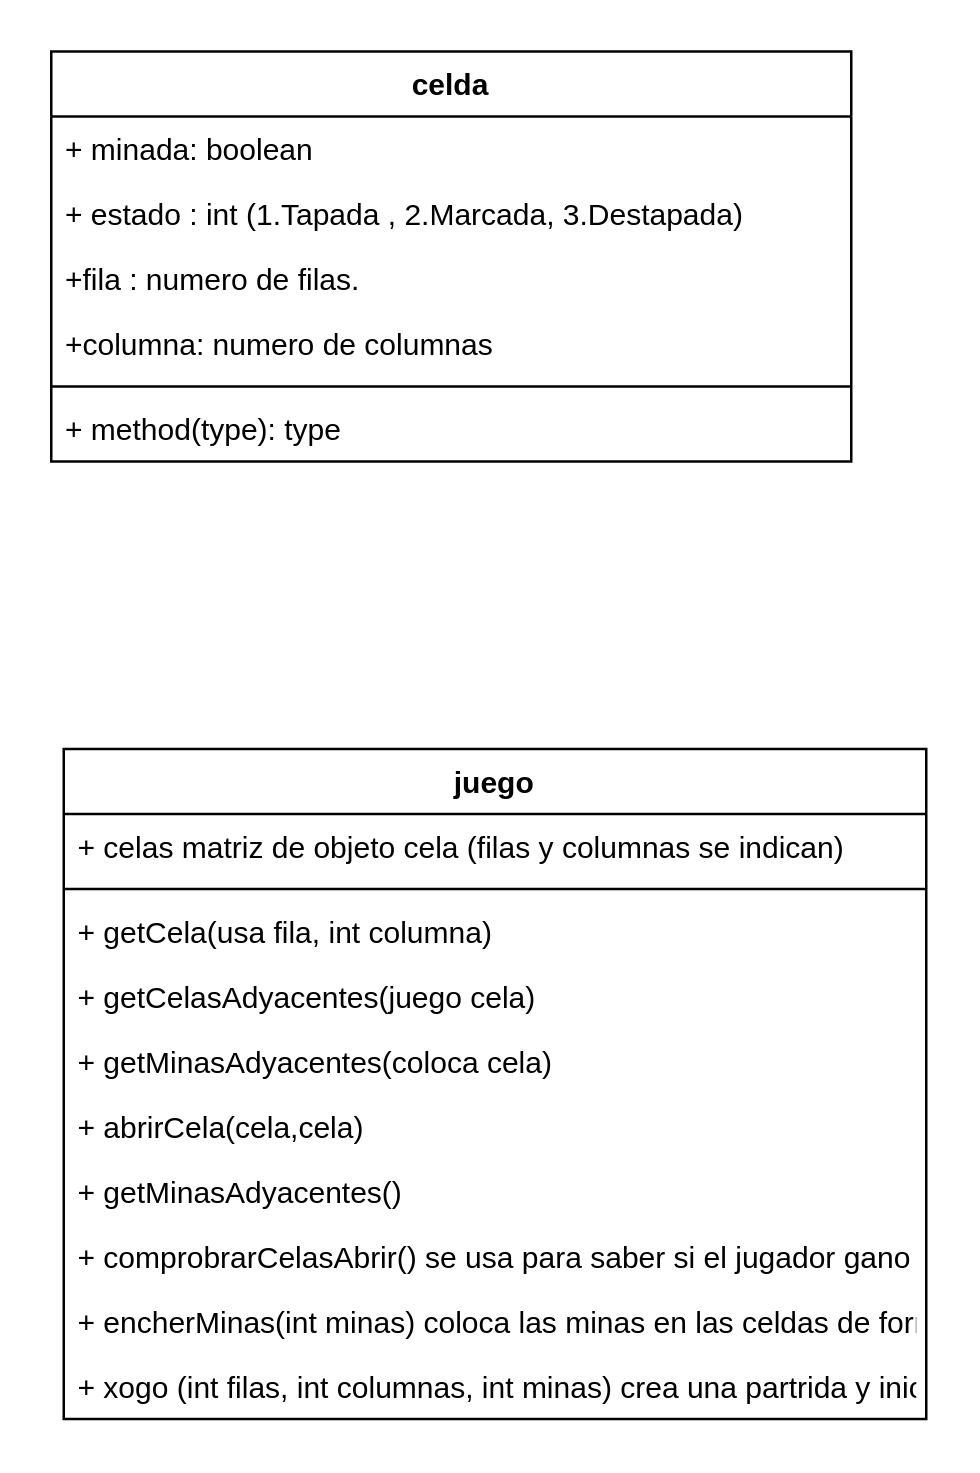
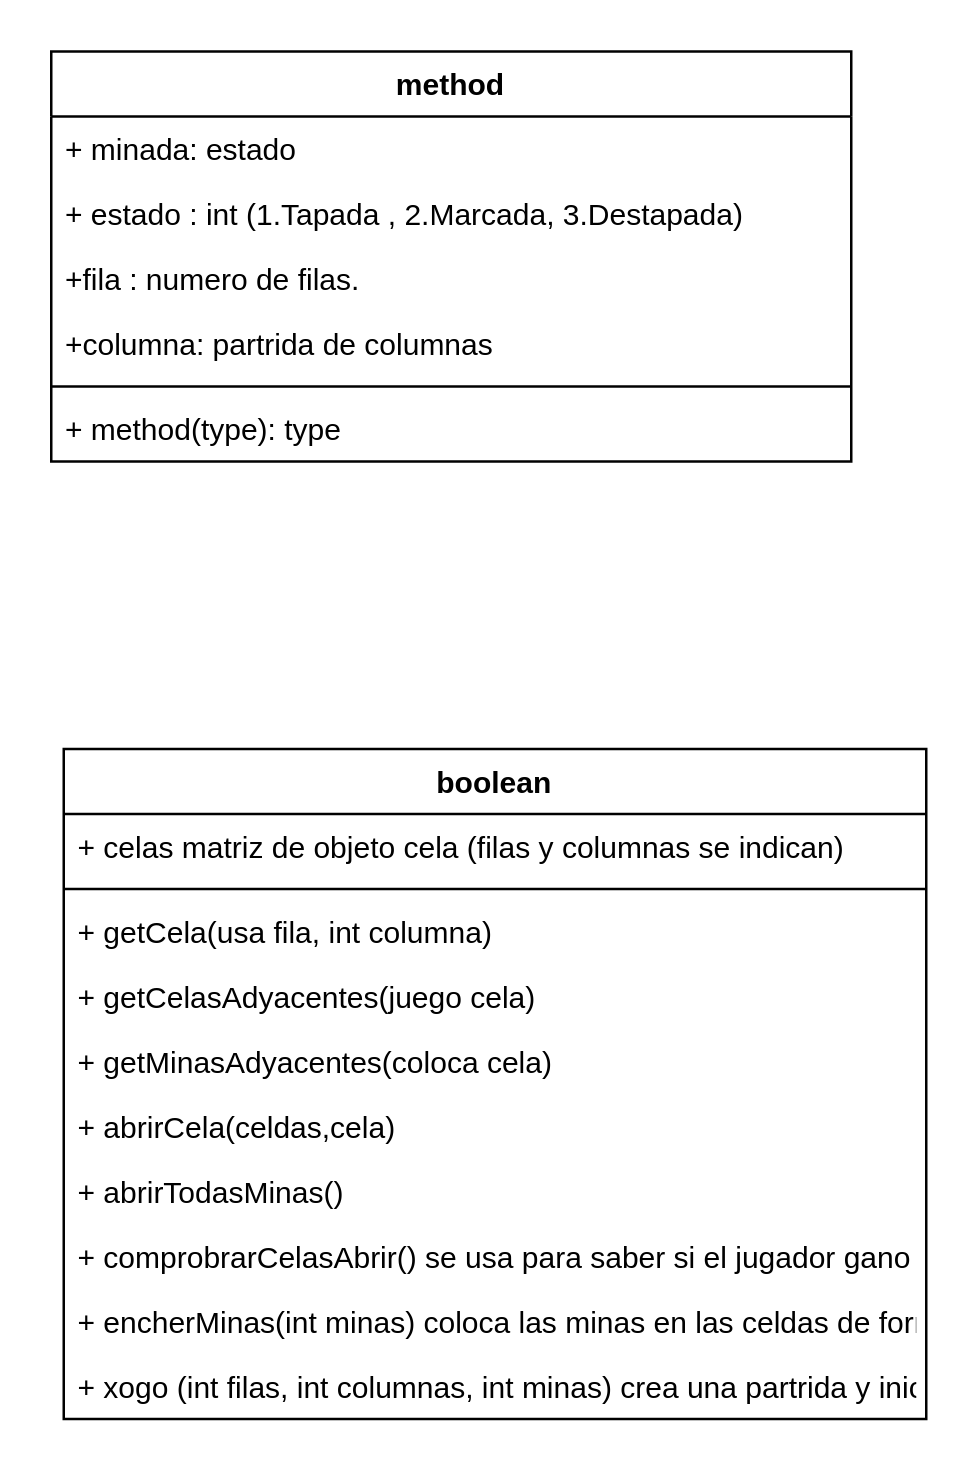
(450, 85) -> (450, 85)
(188, 150) -> (184, 150)
(277, 345) -> (290, 345)
(494, 783) -> (494, 783)
(239, 1128) -> (256, 1128)
(255, 1193) -> (225, 1193)
